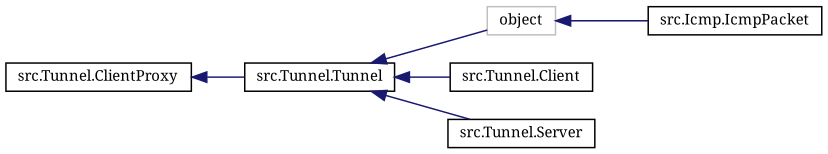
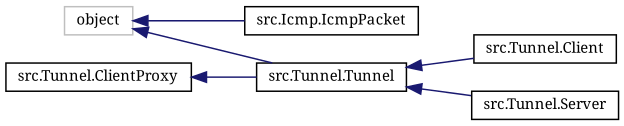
(437, 44) -> (210, 48)
